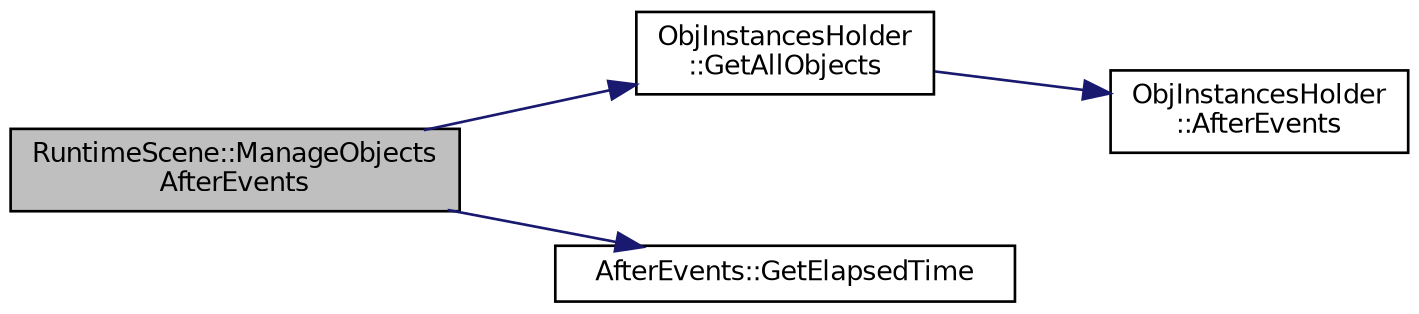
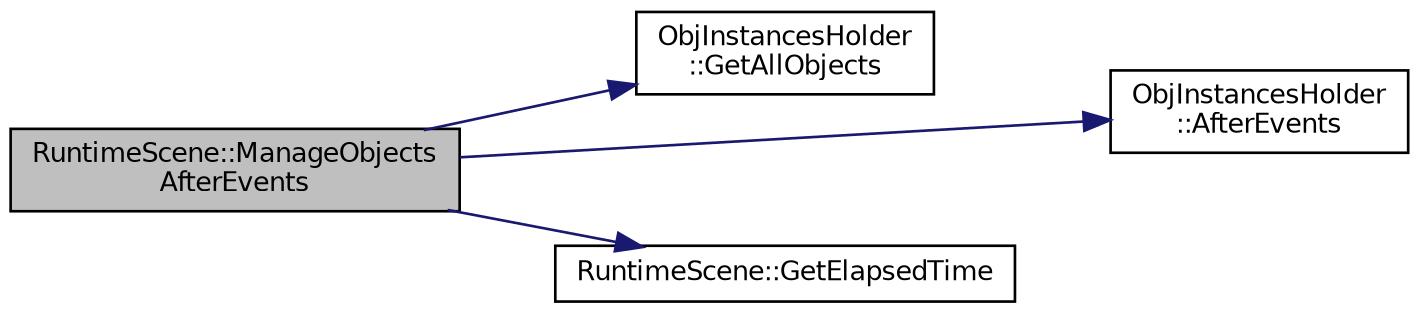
(1009, 81) -> (772, 139)
(785, 274) -> (785, 274)
